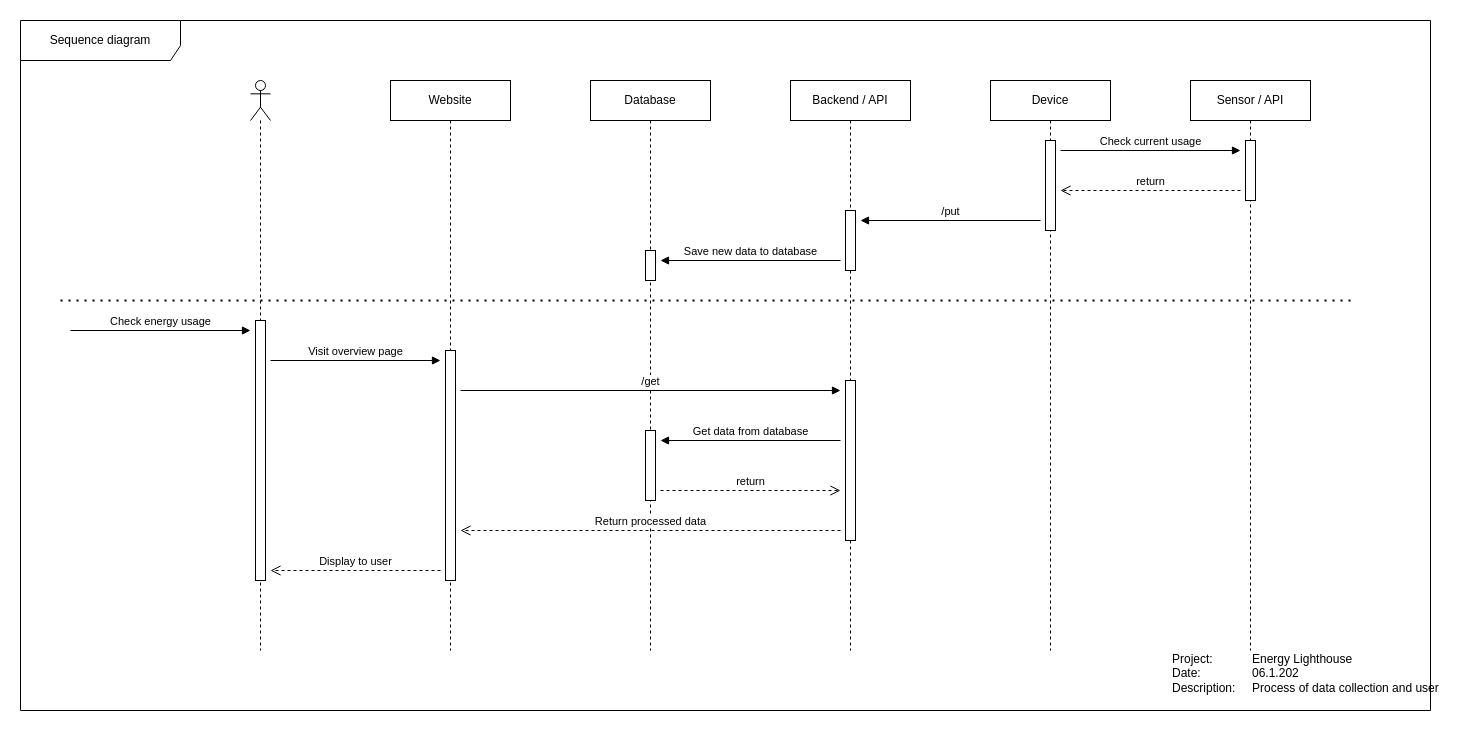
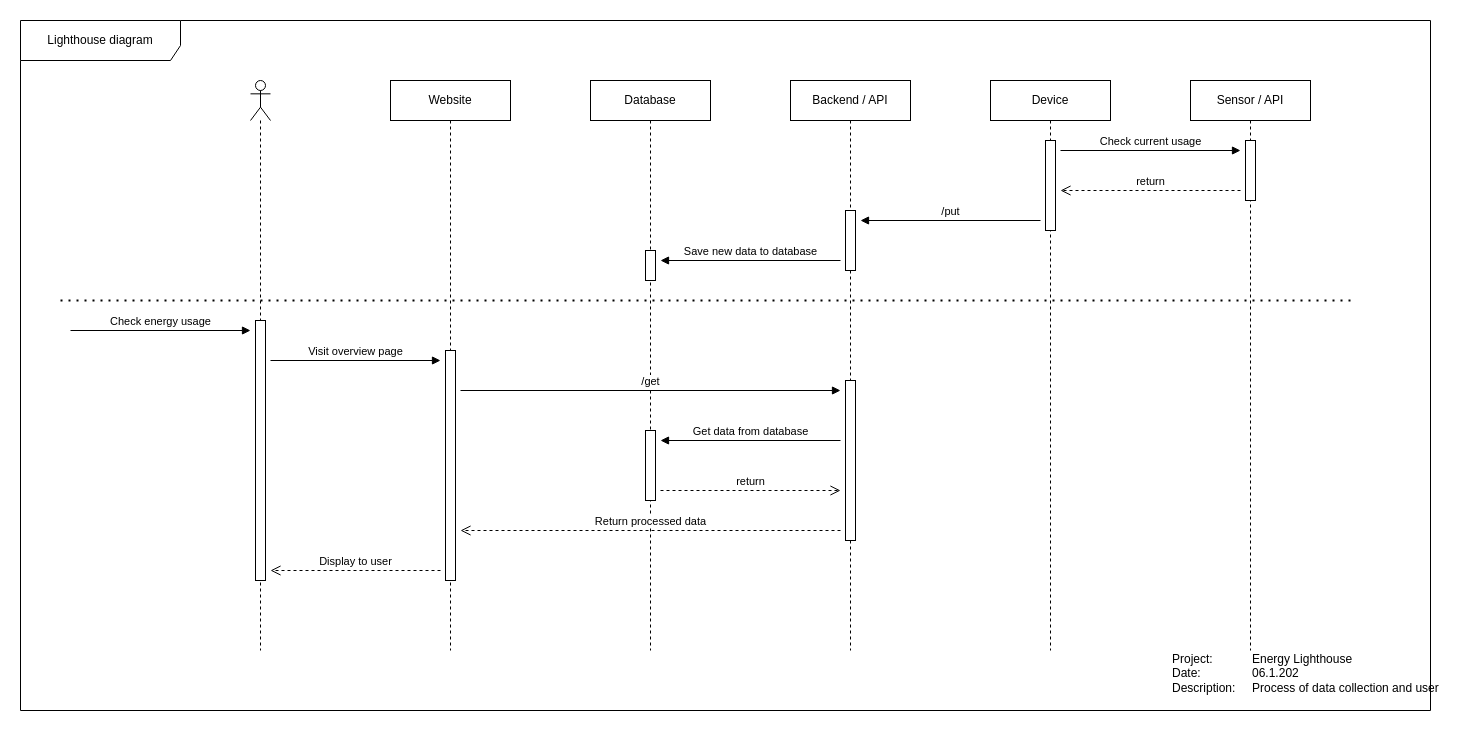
(101, 41) -> (101, 41)
